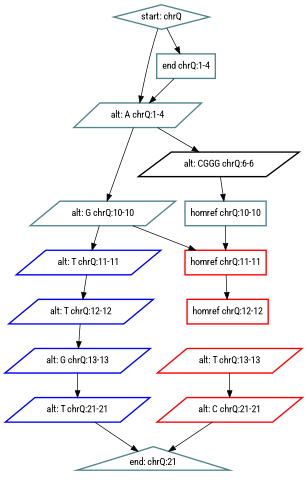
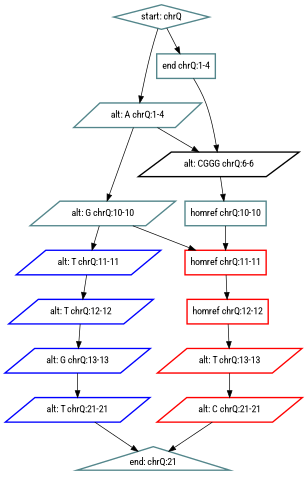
(164, 88) -> (208, 111)
none -> (229, 333)
